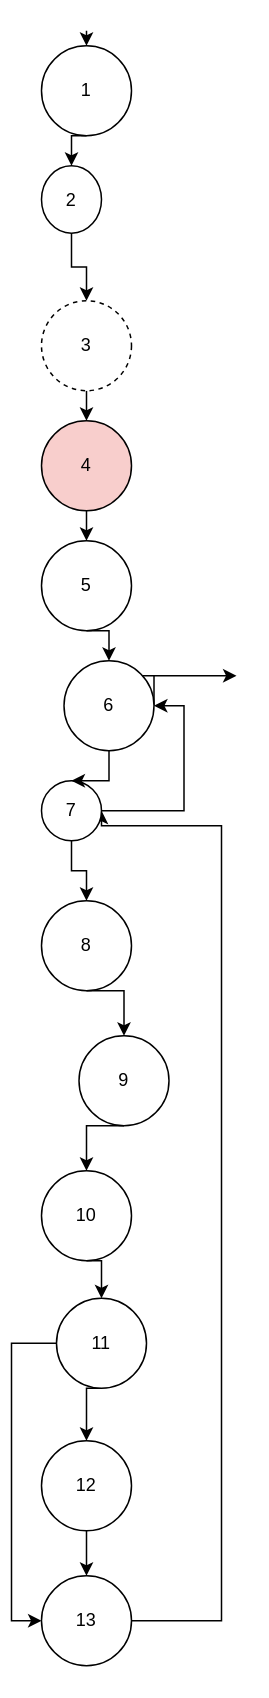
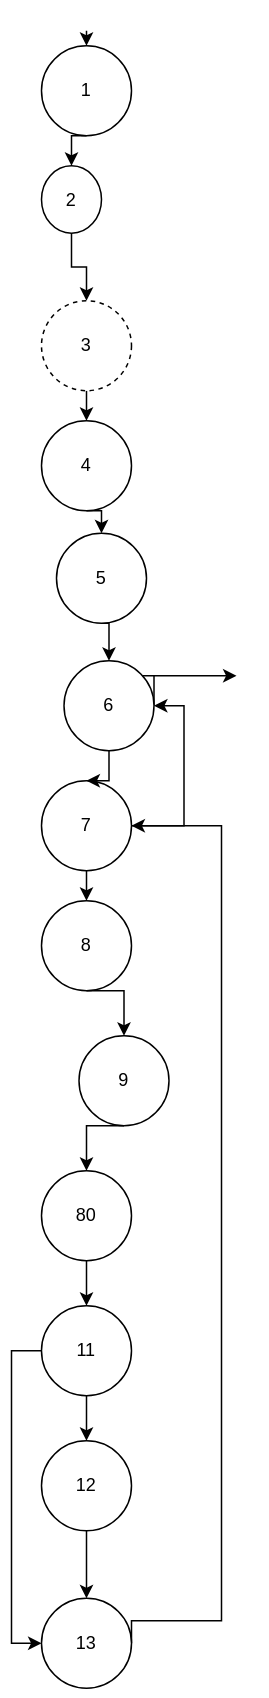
(86, 466) -> (86, 466)
(86, 586) -> (101, 578)
(71, 811) -> (86, 826)
(86, 1216) -> (86, 1216)
(101, 1343) -> (86, 1351)
(86, 1621) -> (86, 1643)
